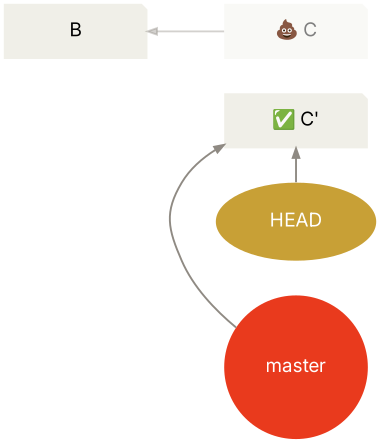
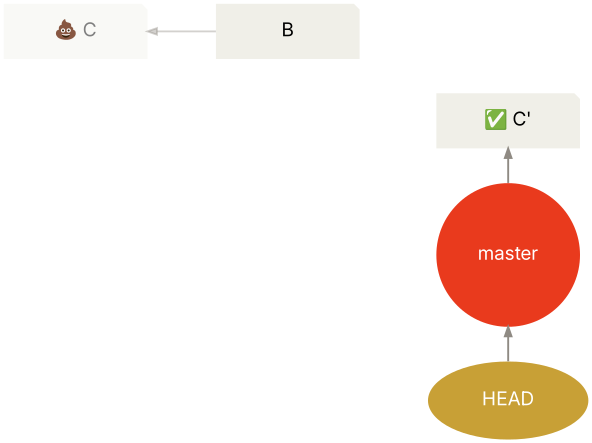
(191, 31) -> (187, 31)
(296, 170) -> (508, 349)
